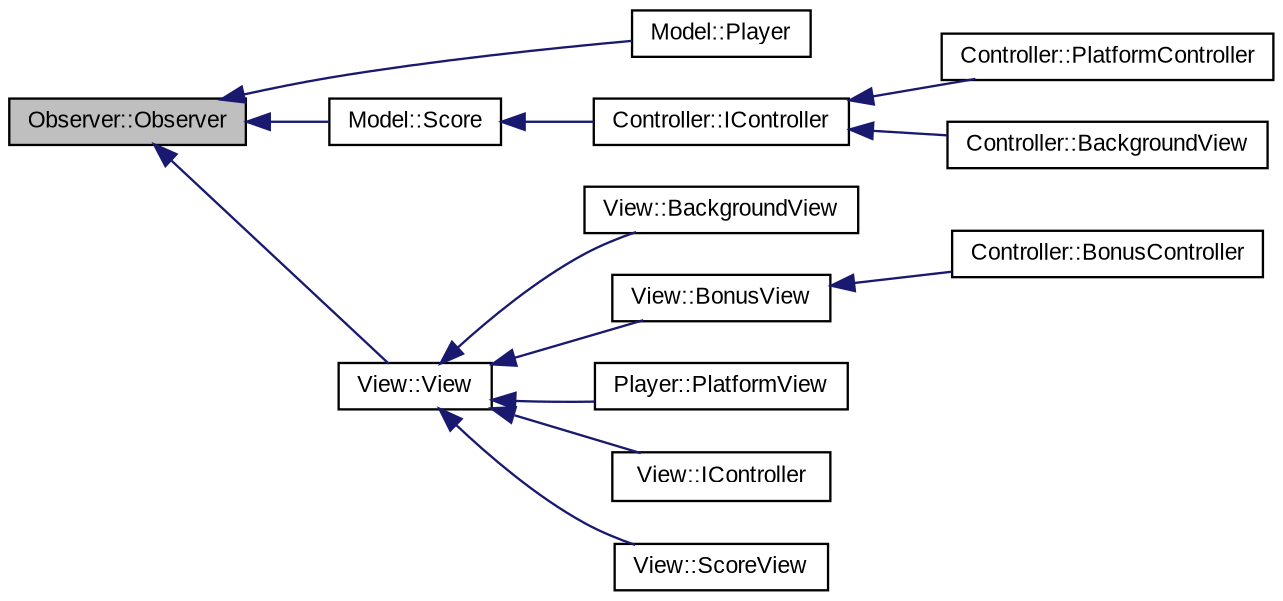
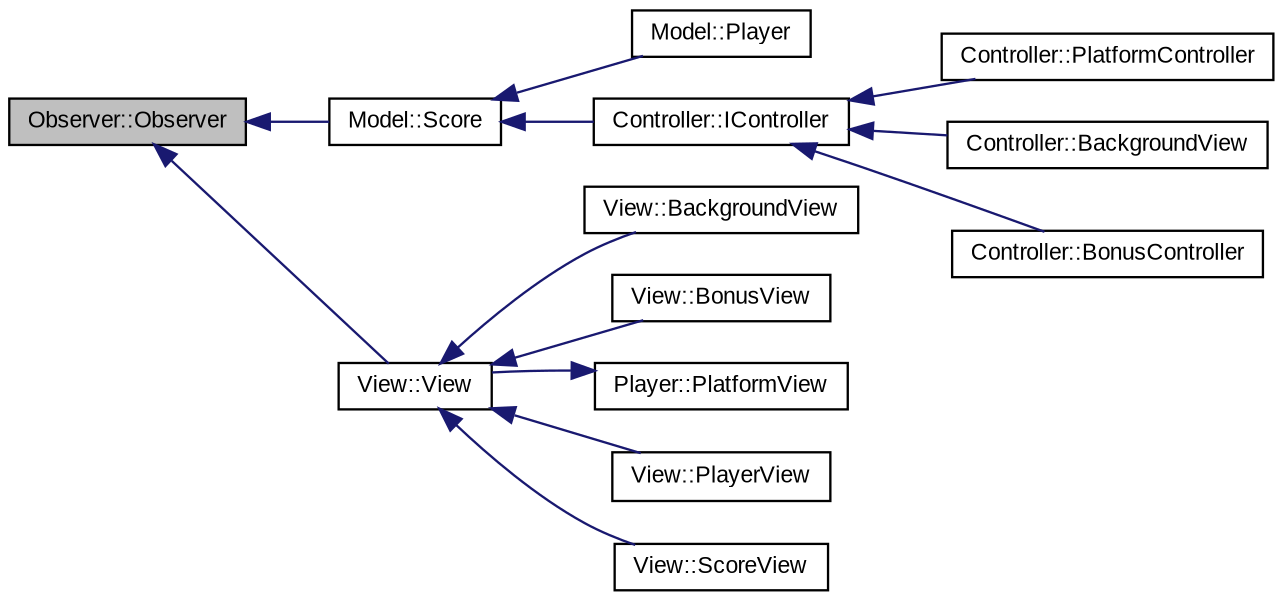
(437, 62) -> (580, 74)
(903, 277) -> (930, 191)
(555, 402) -> (531, 371)
(721, 477) -> (721, 477)
